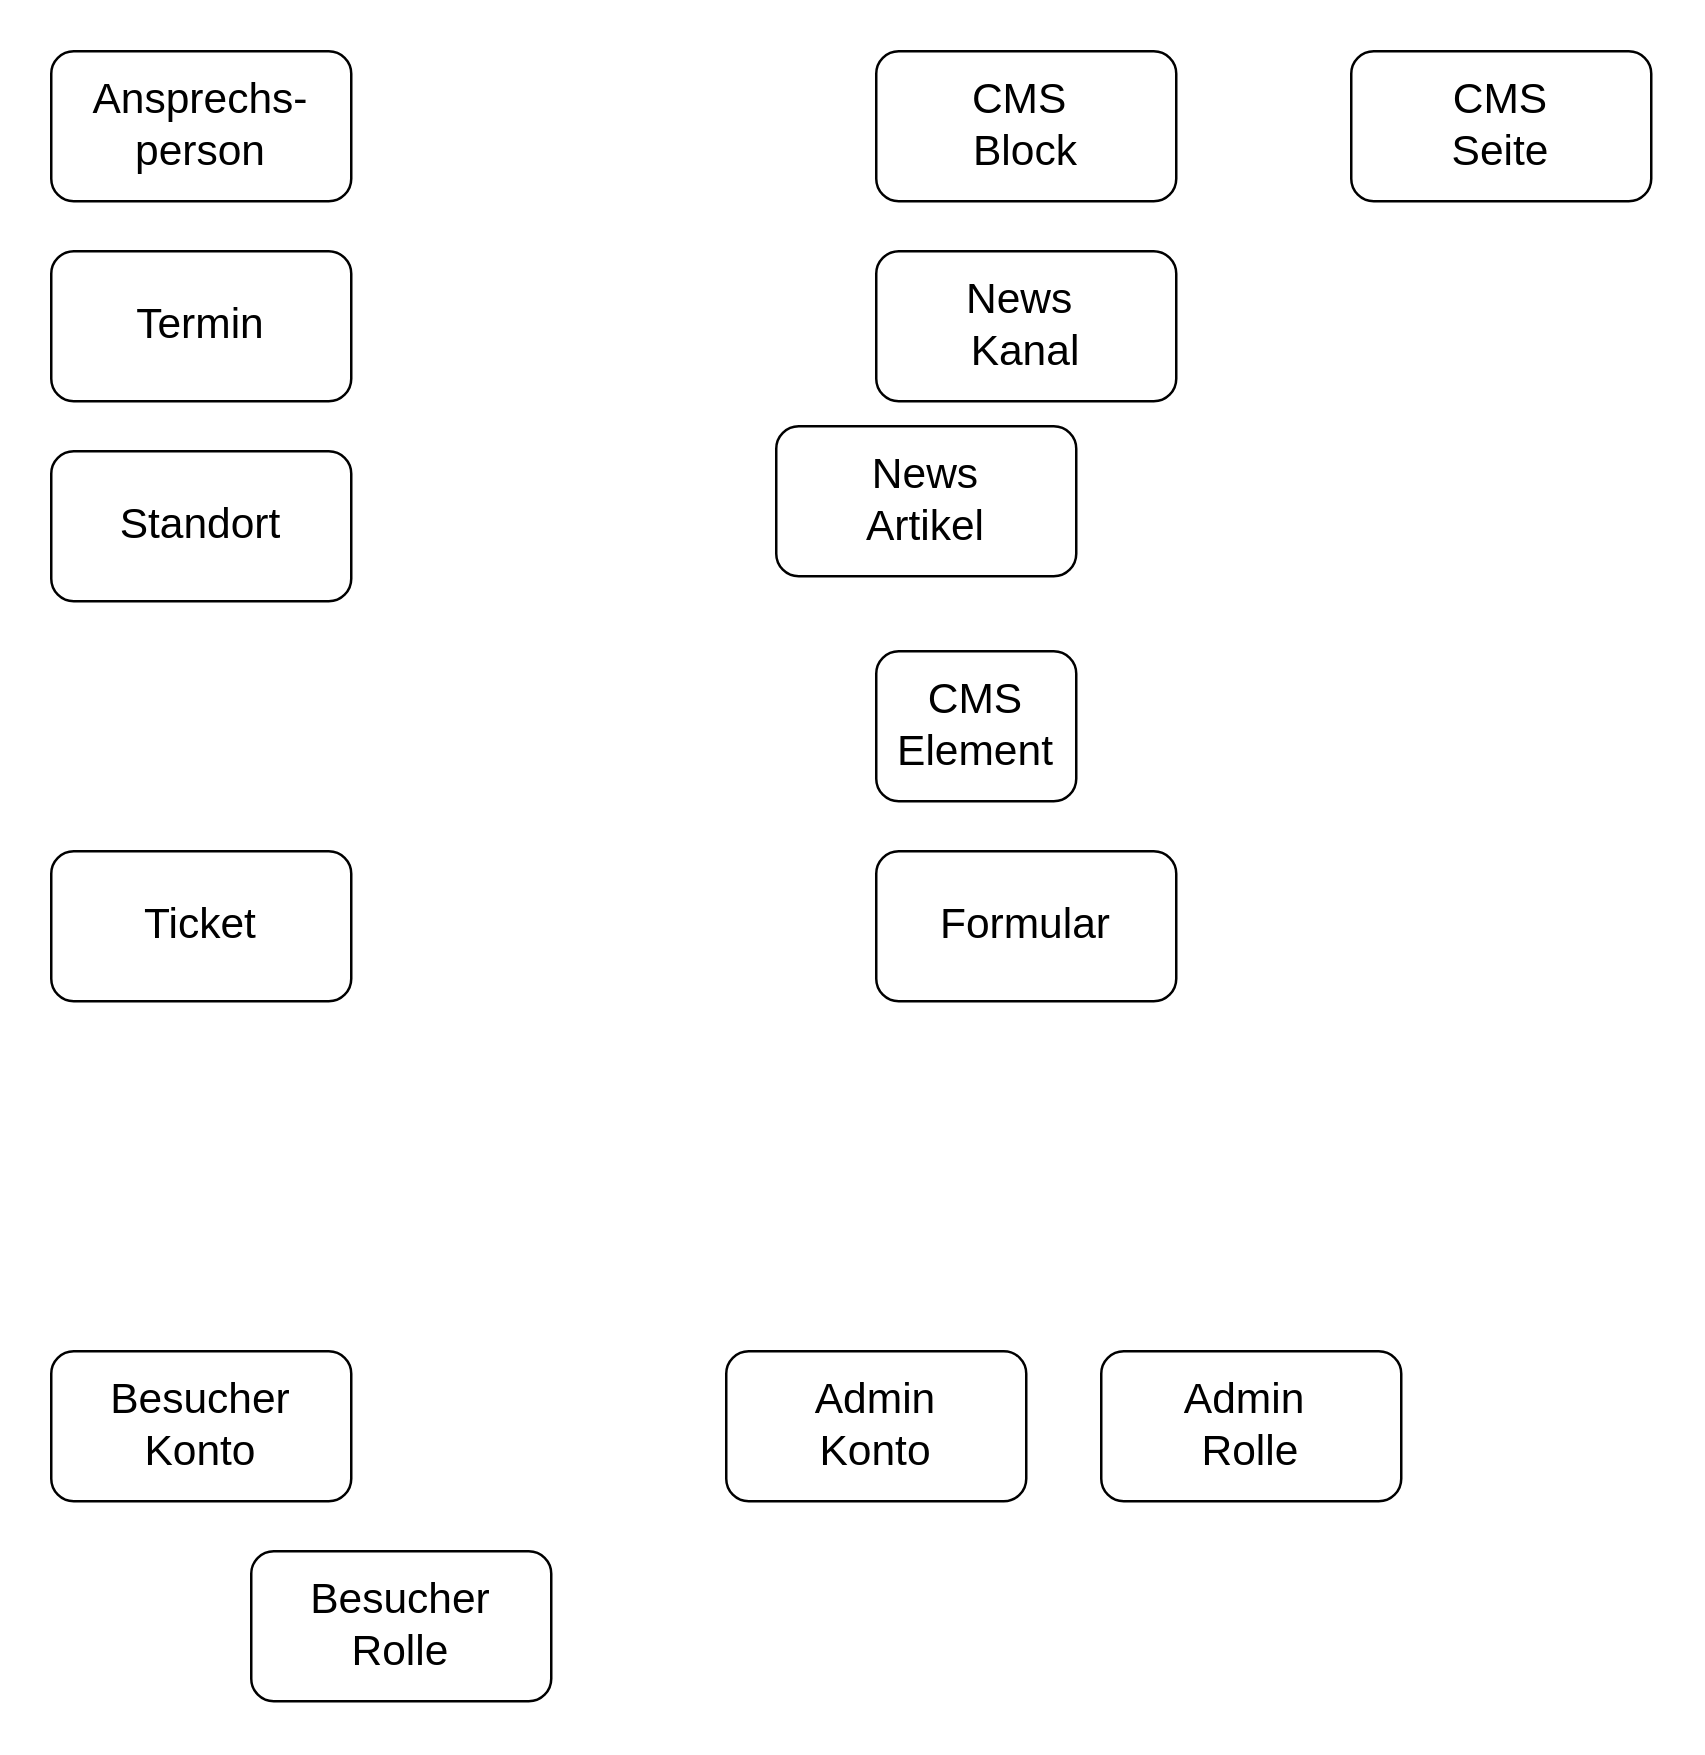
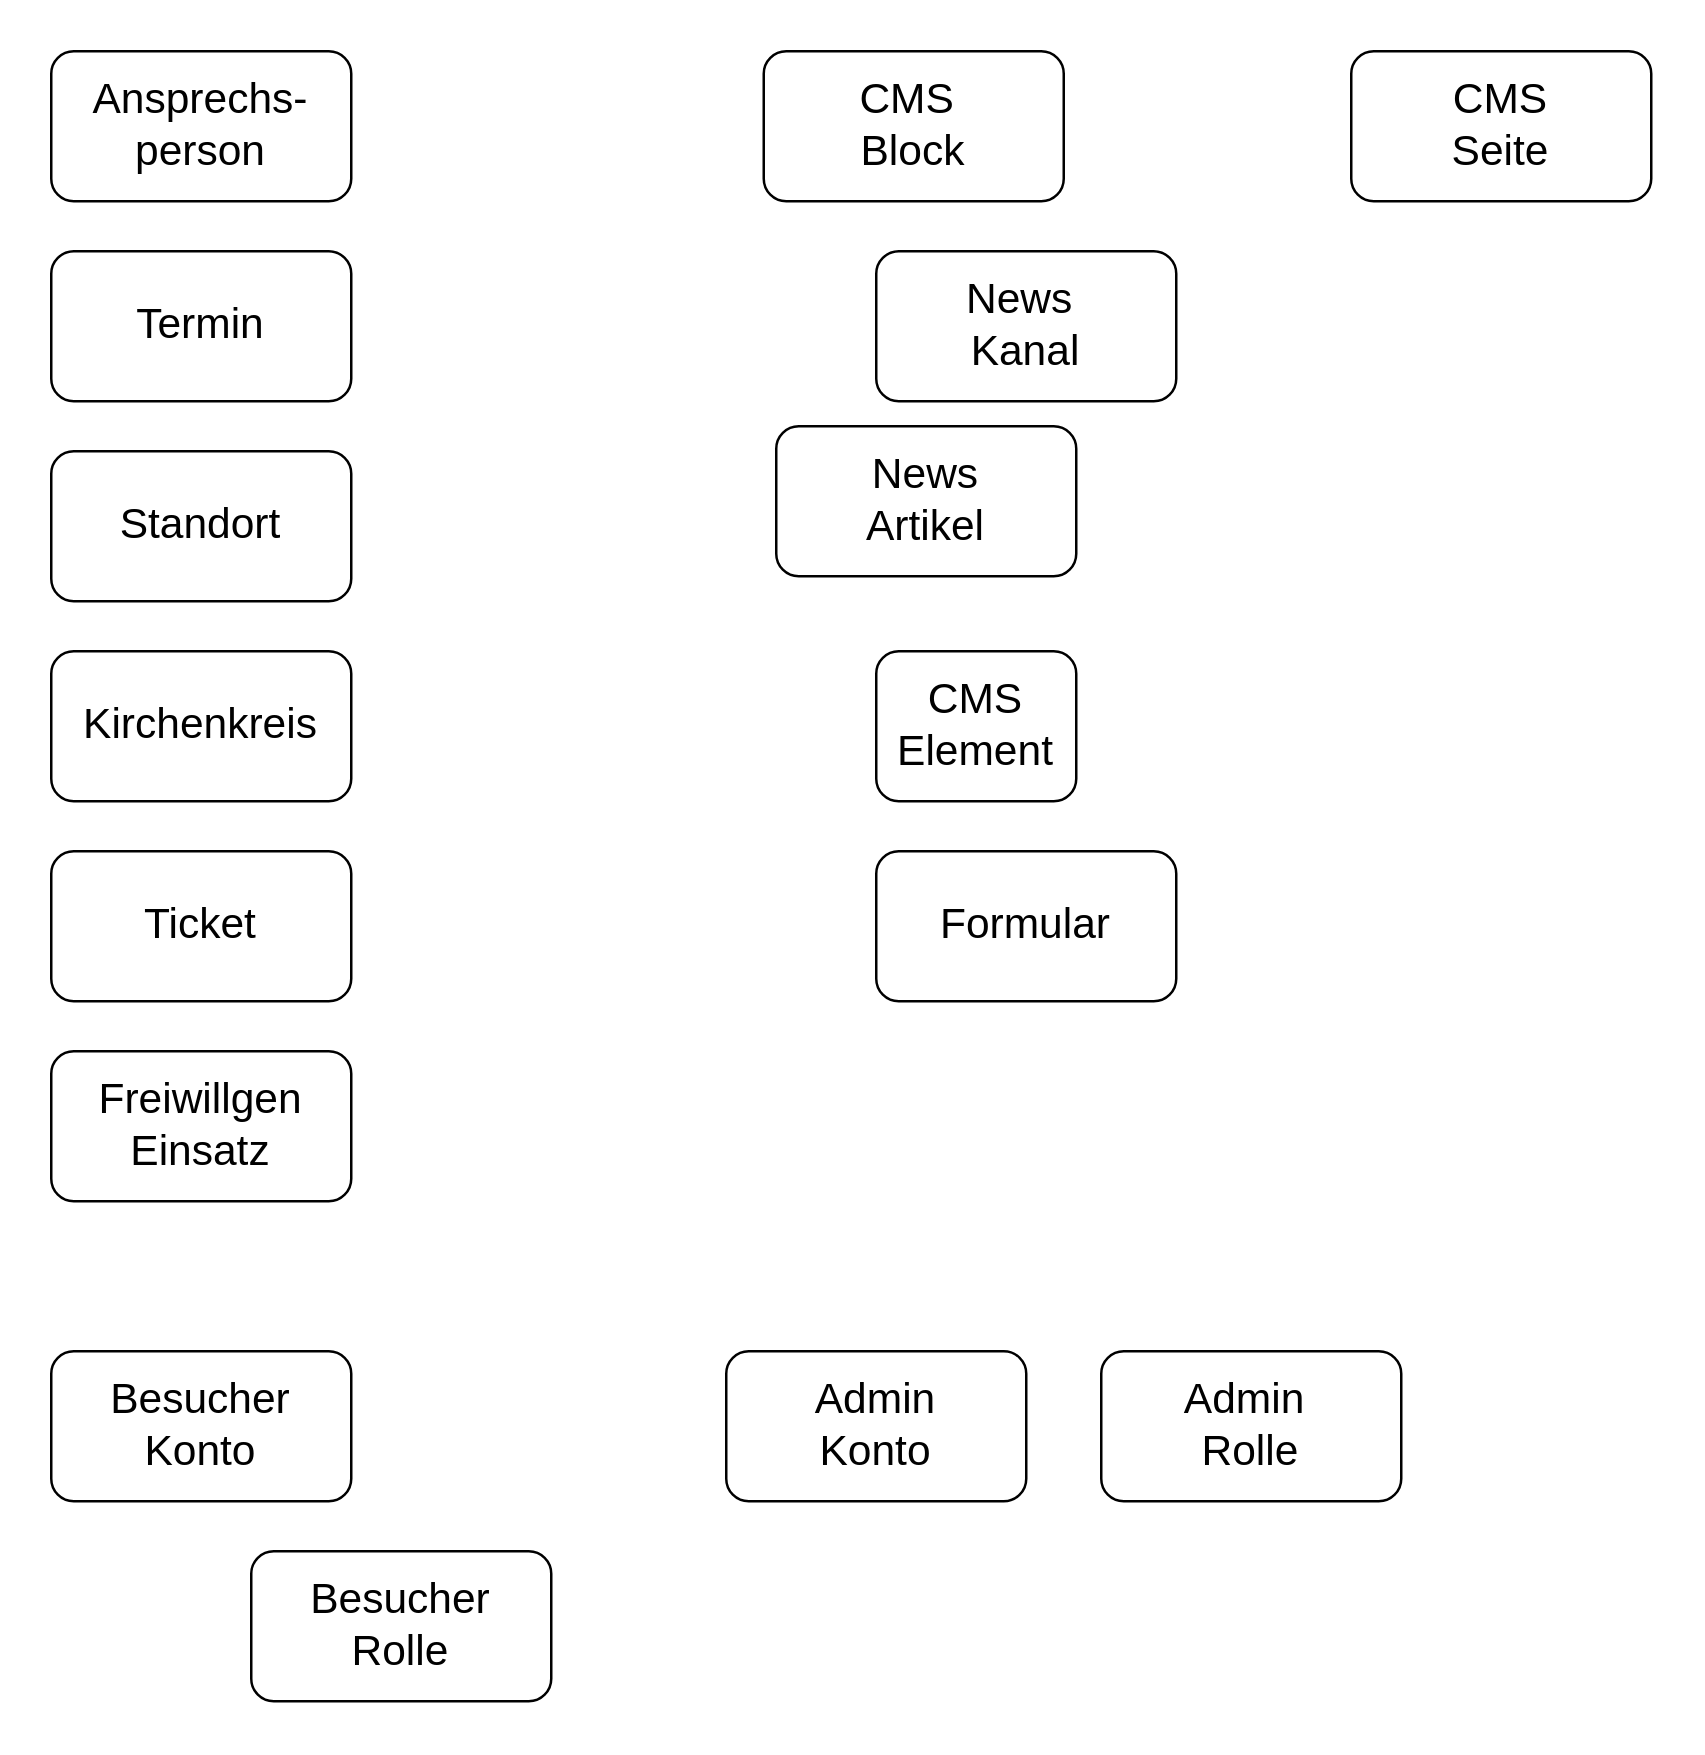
(1026, 126) -> (914, 126)
none -> (201, 726)
none -> (201, 1126)
